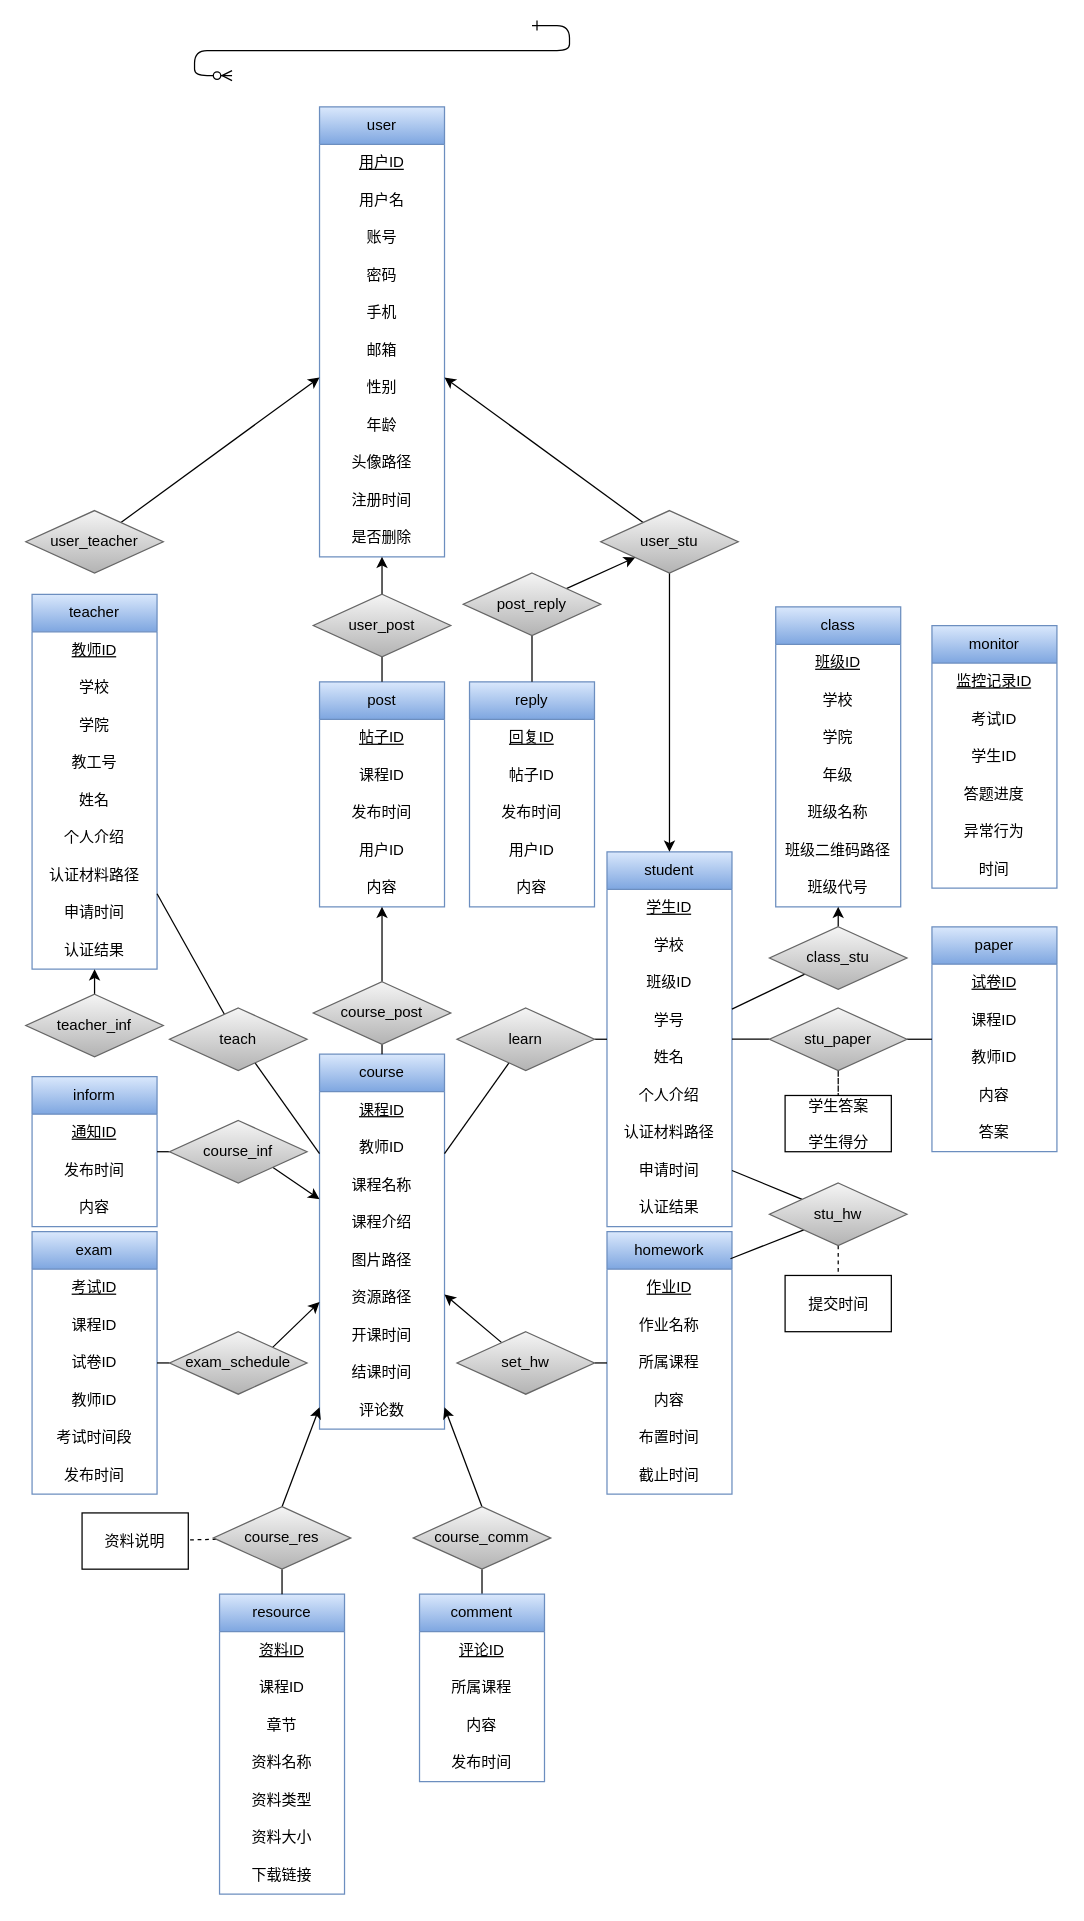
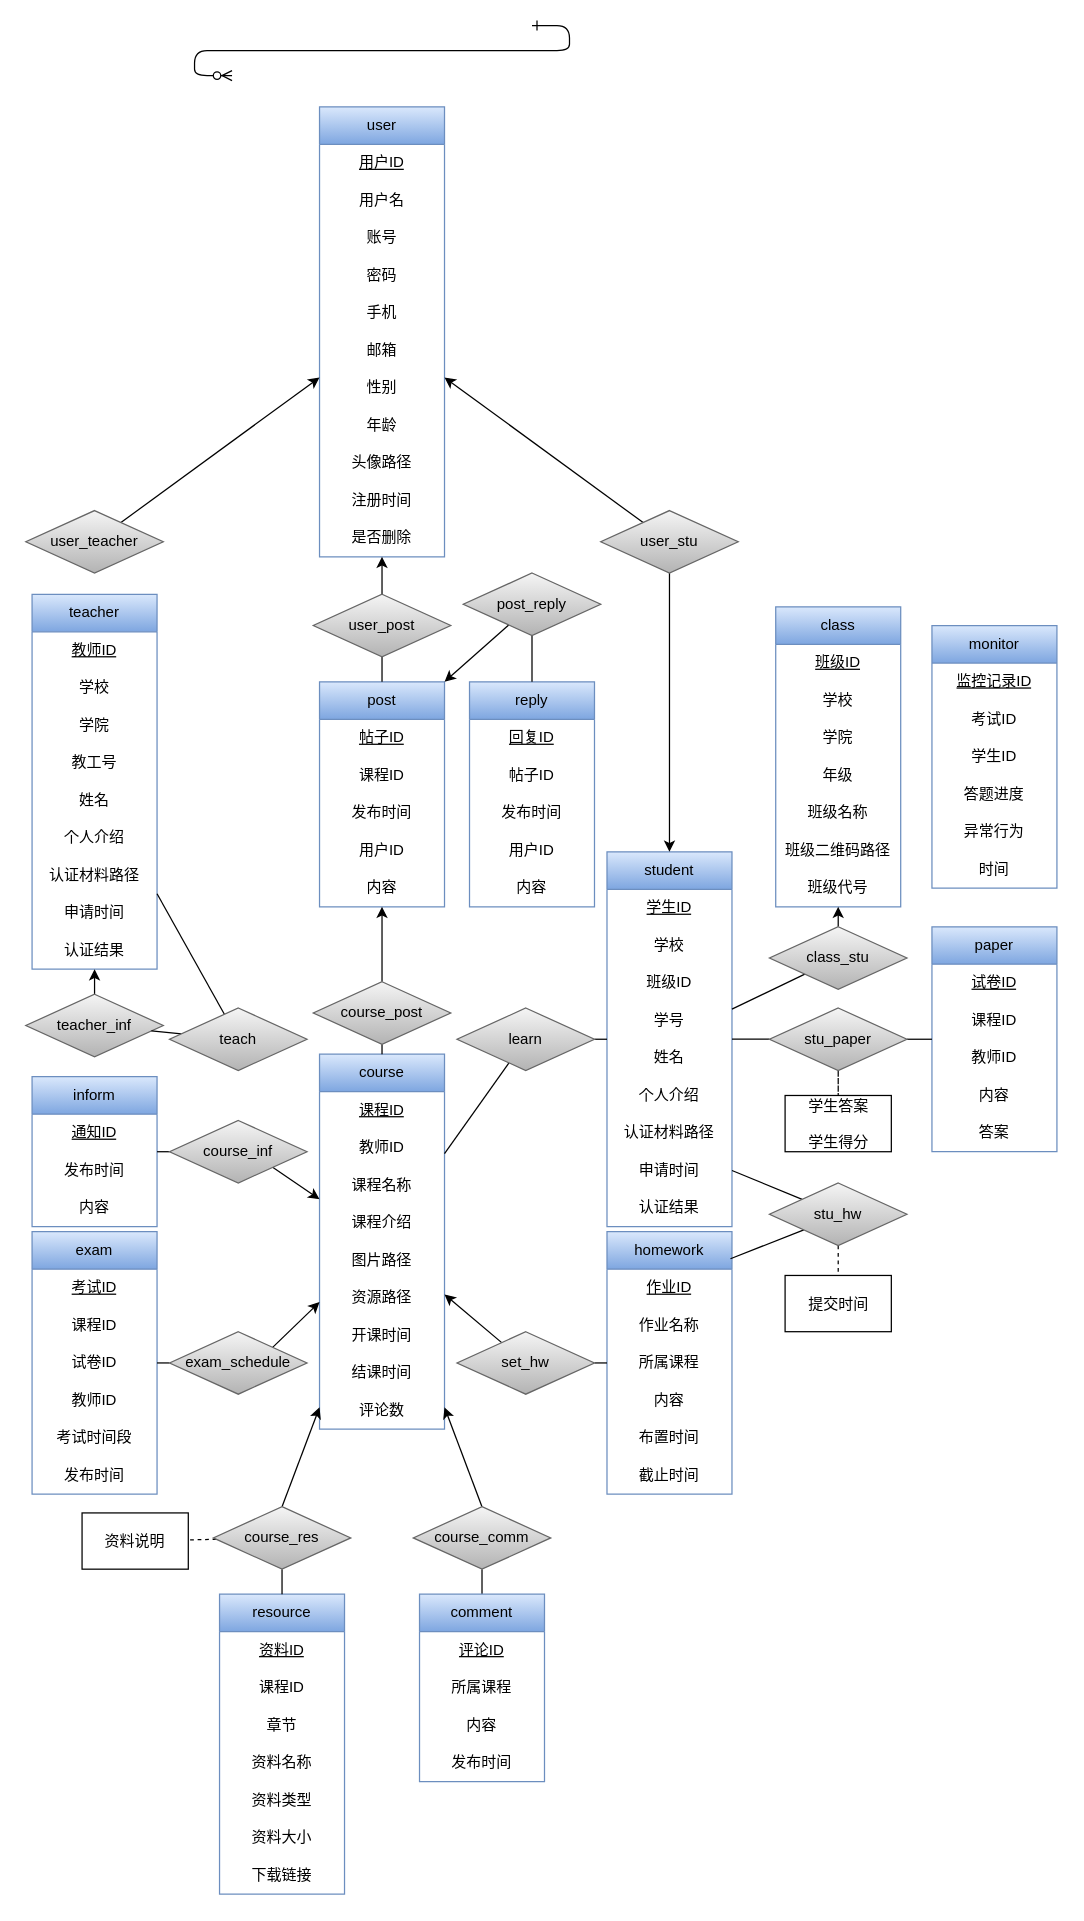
(597, 575) -> (480, 650)
(286, 1106) -> (166, 1033)
